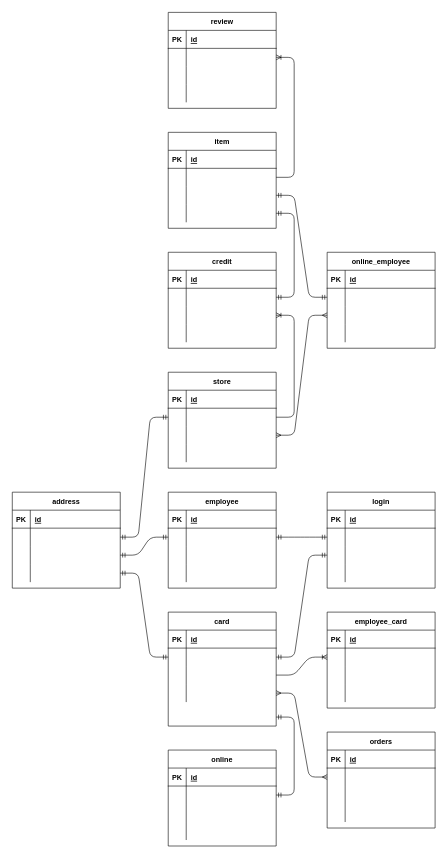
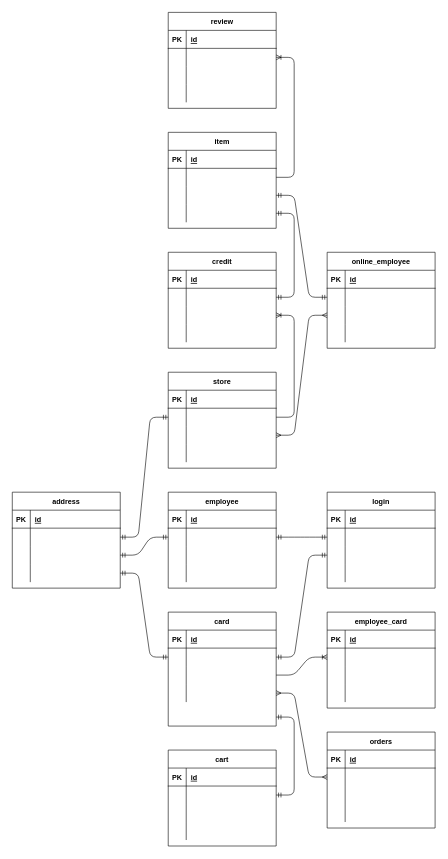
(222, 760) -> (222, 760)
